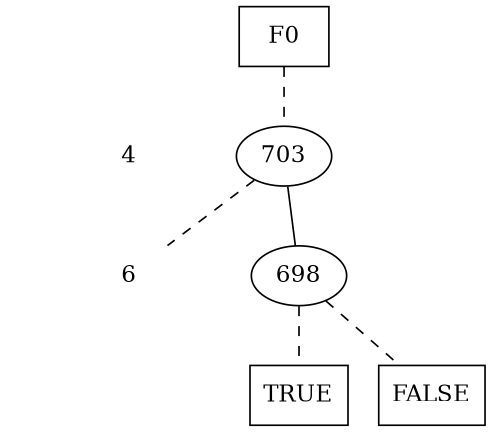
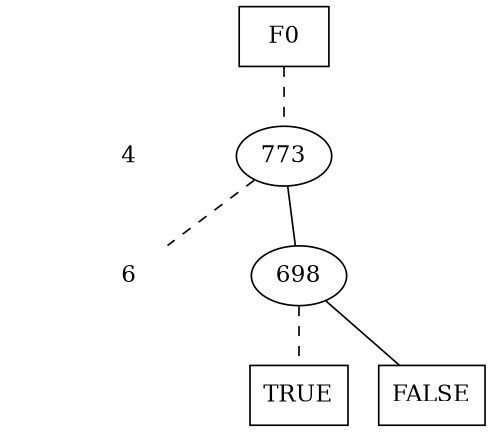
(284, 156) -> (284, 156)
(363, 333) -> (363, 333)
